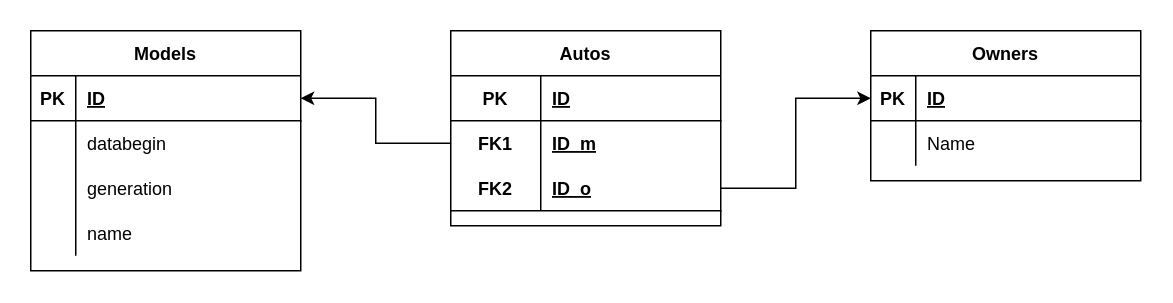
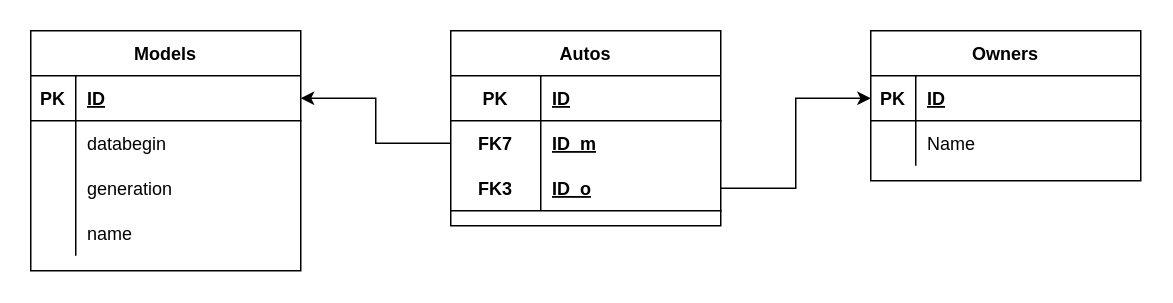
(495, 144) -> (495, 144)
(495, 189) -> (495, 189)
